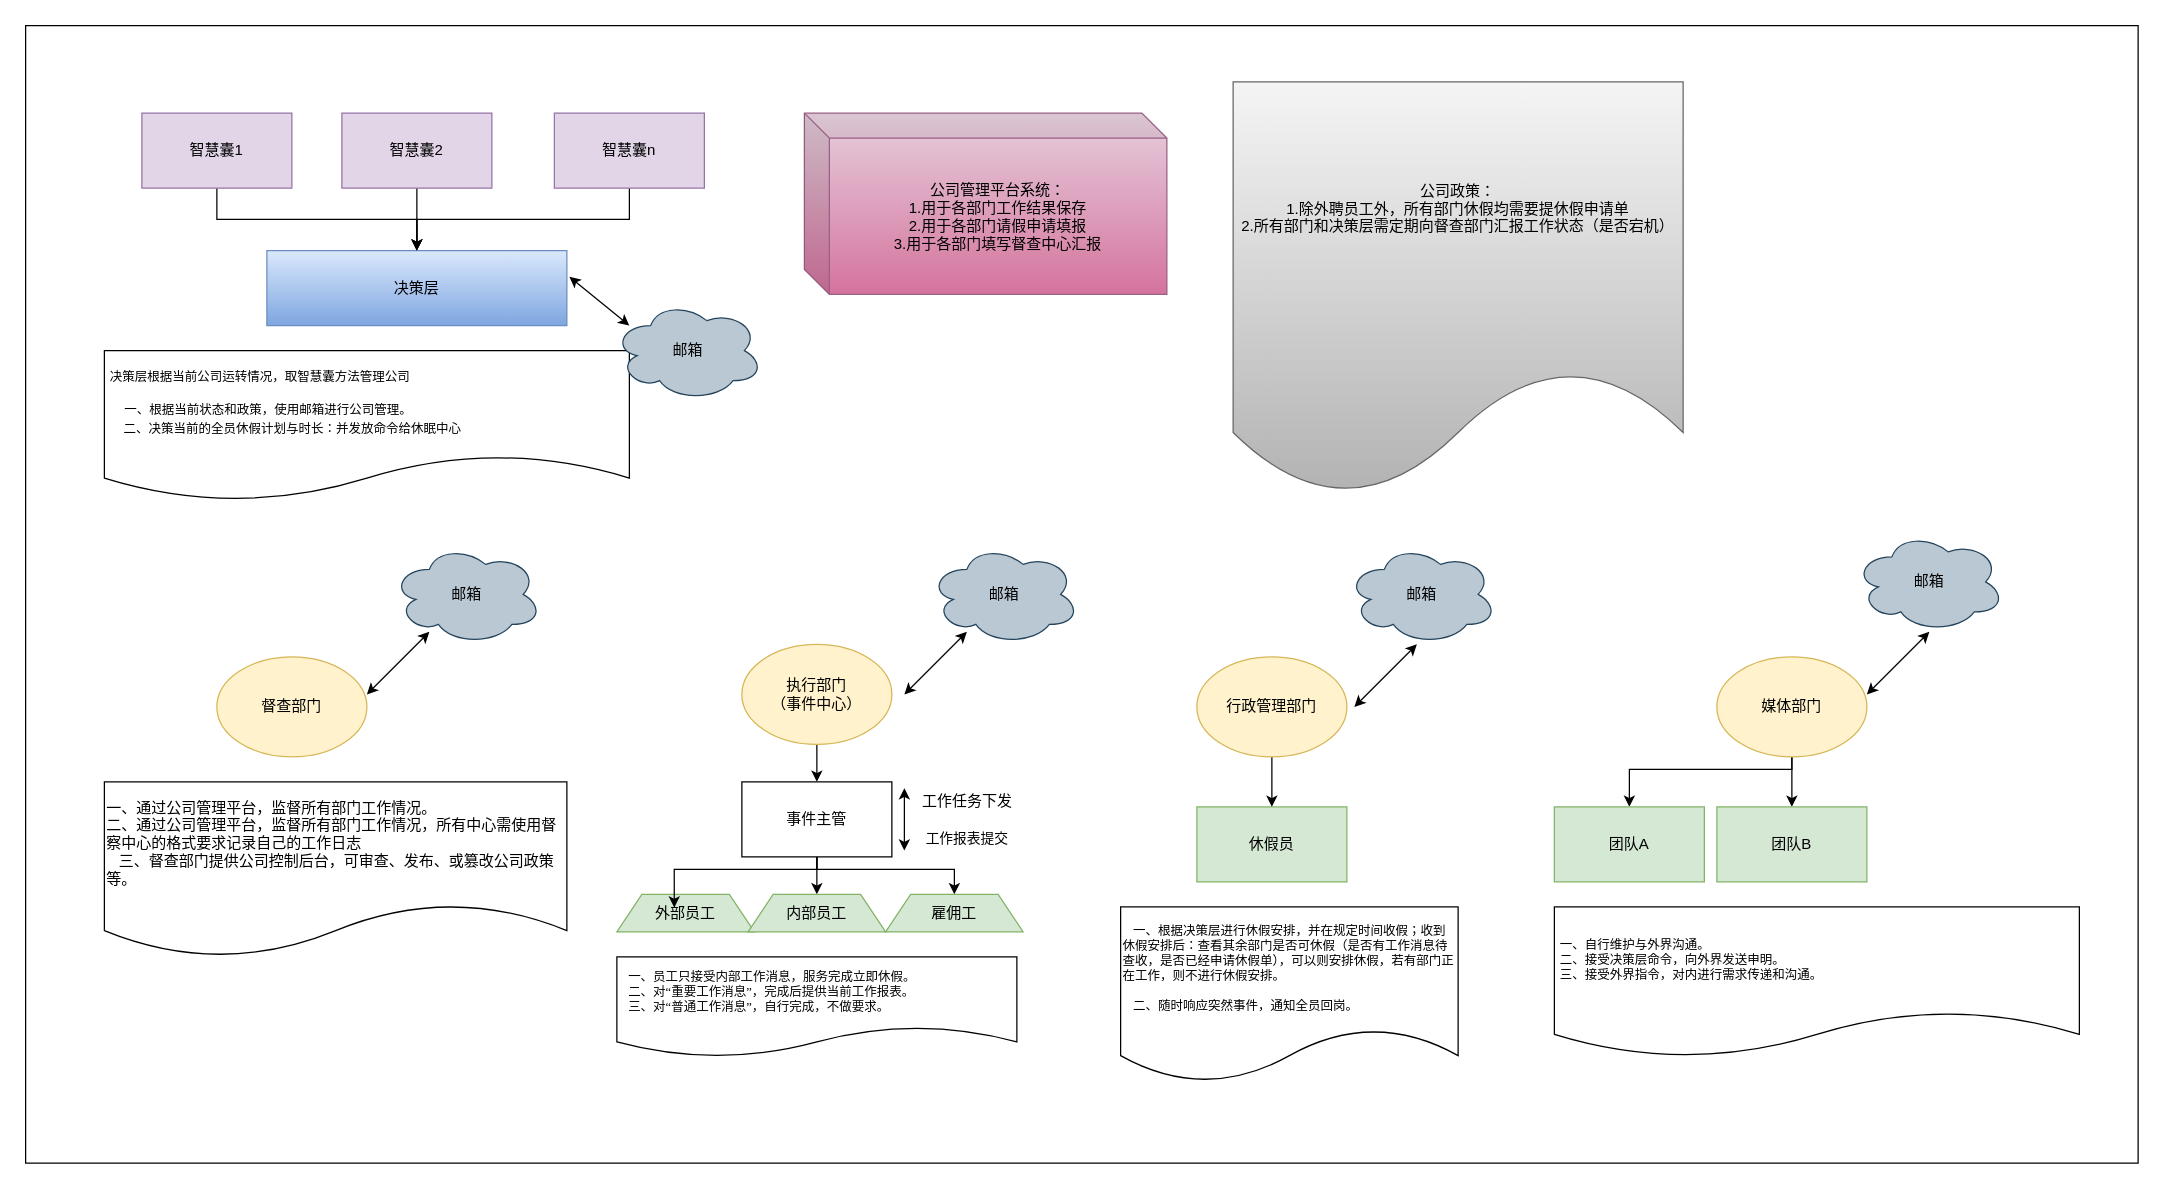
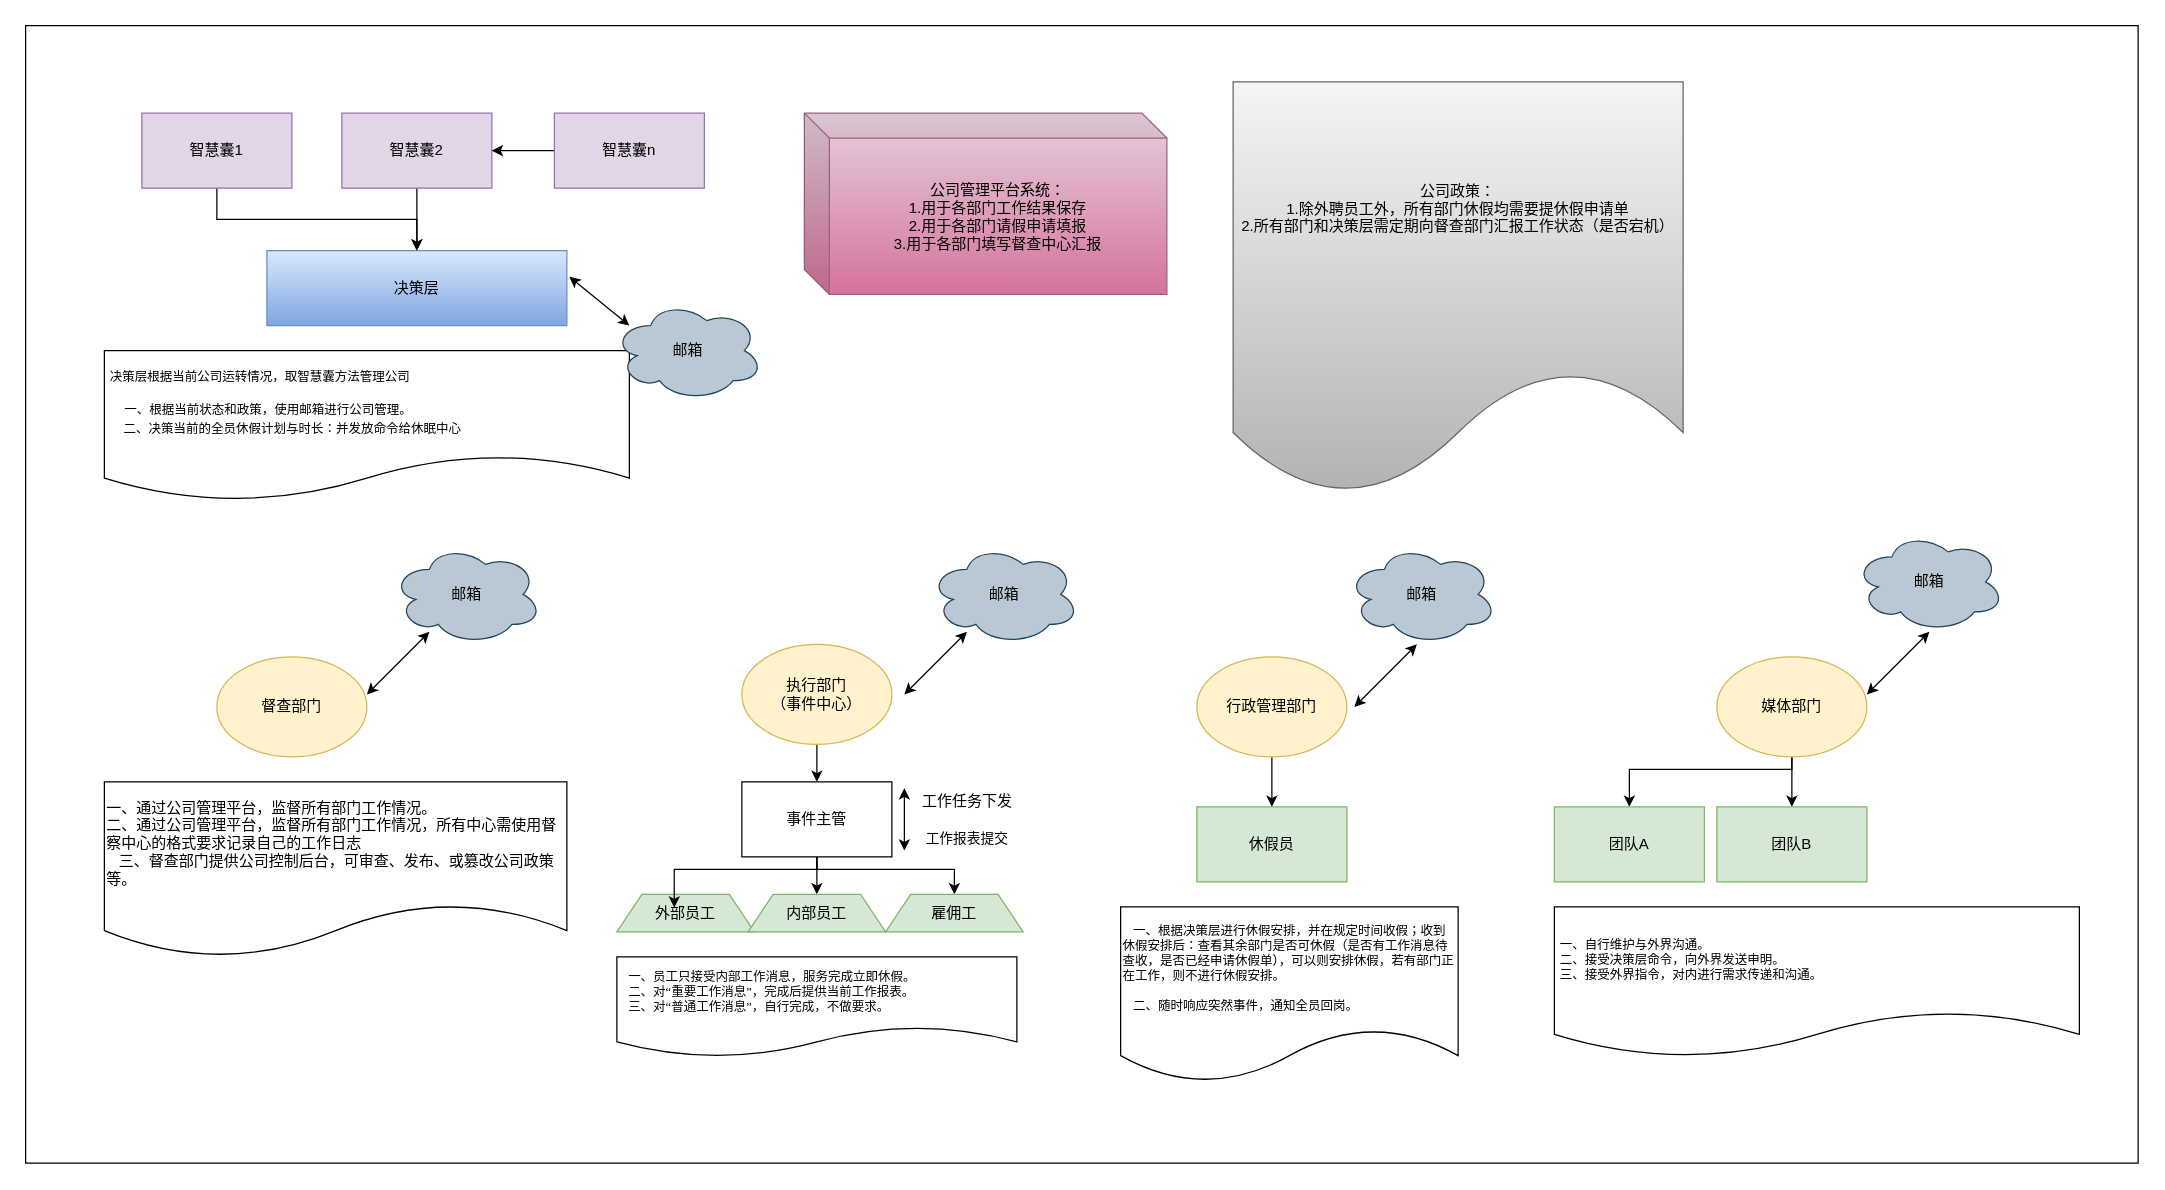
(540, 219) -> (527, 151)
